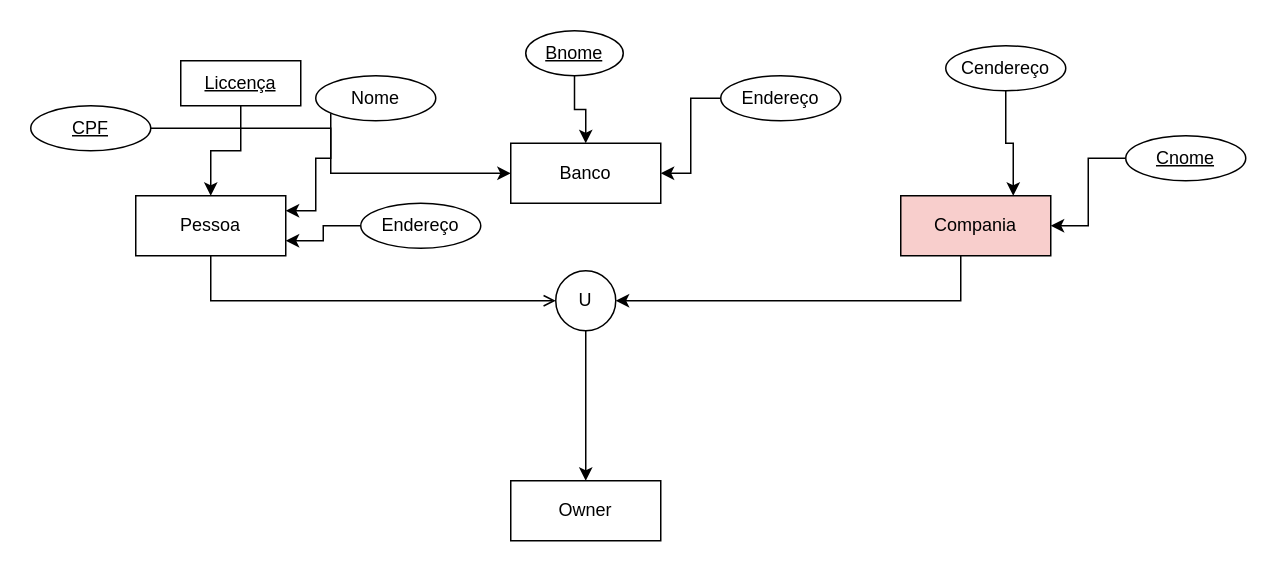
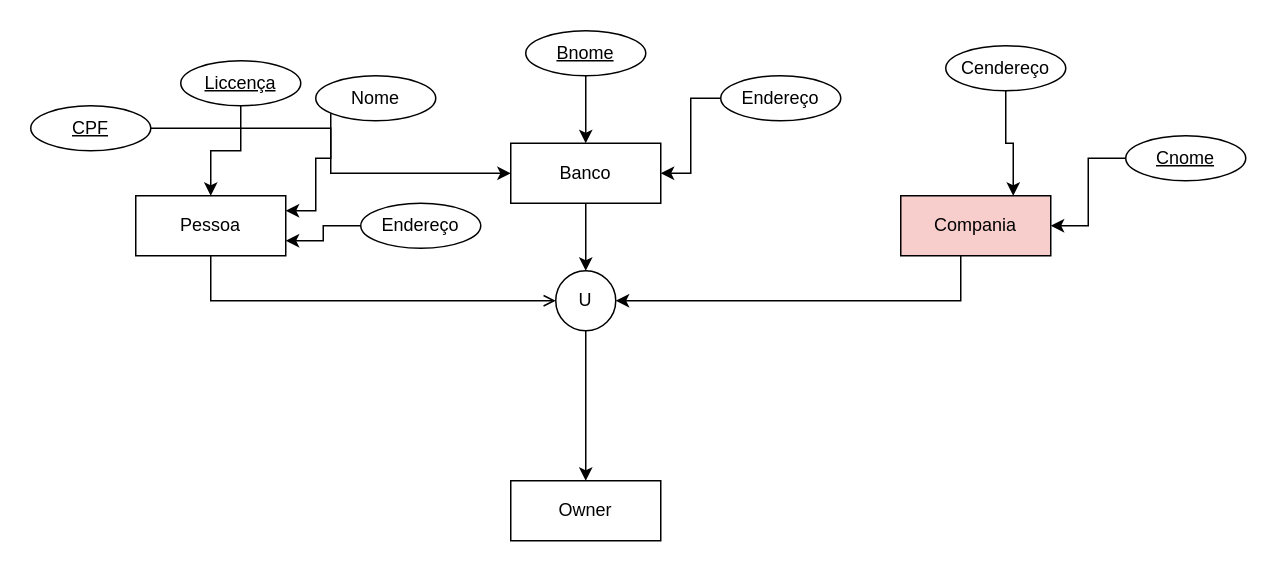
(575, 53) -> (586, 53)
(241, 83) -> (241, 83)
none -> (586, 232)
